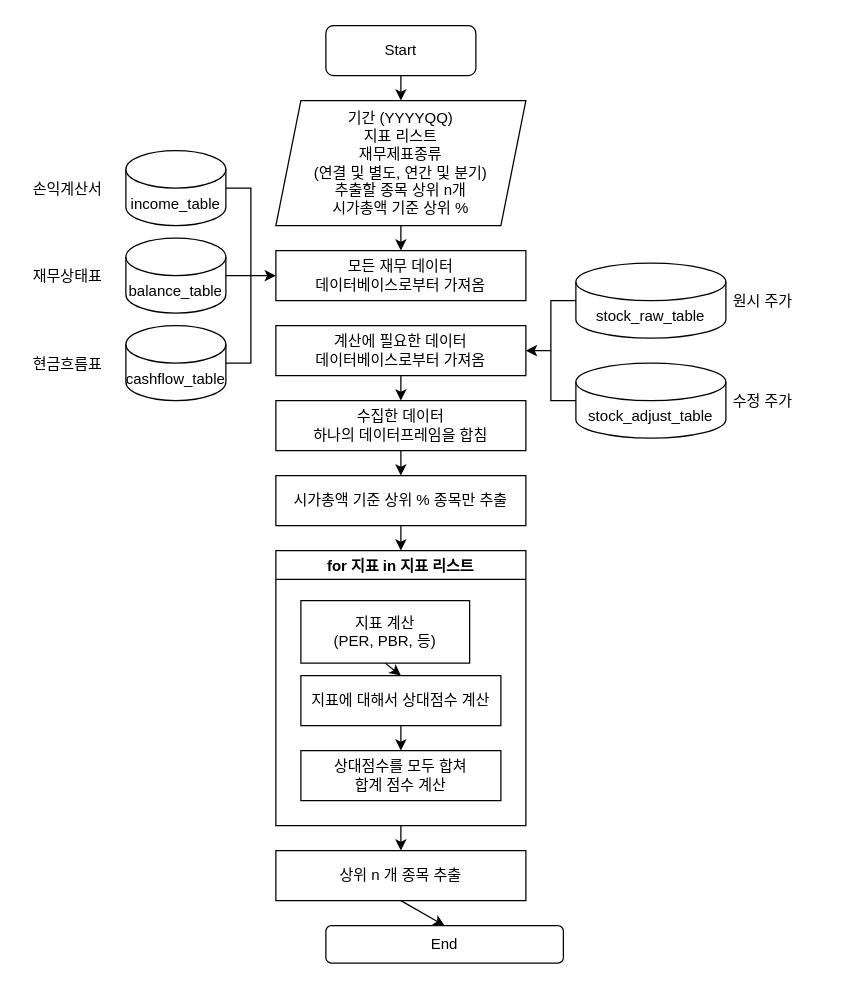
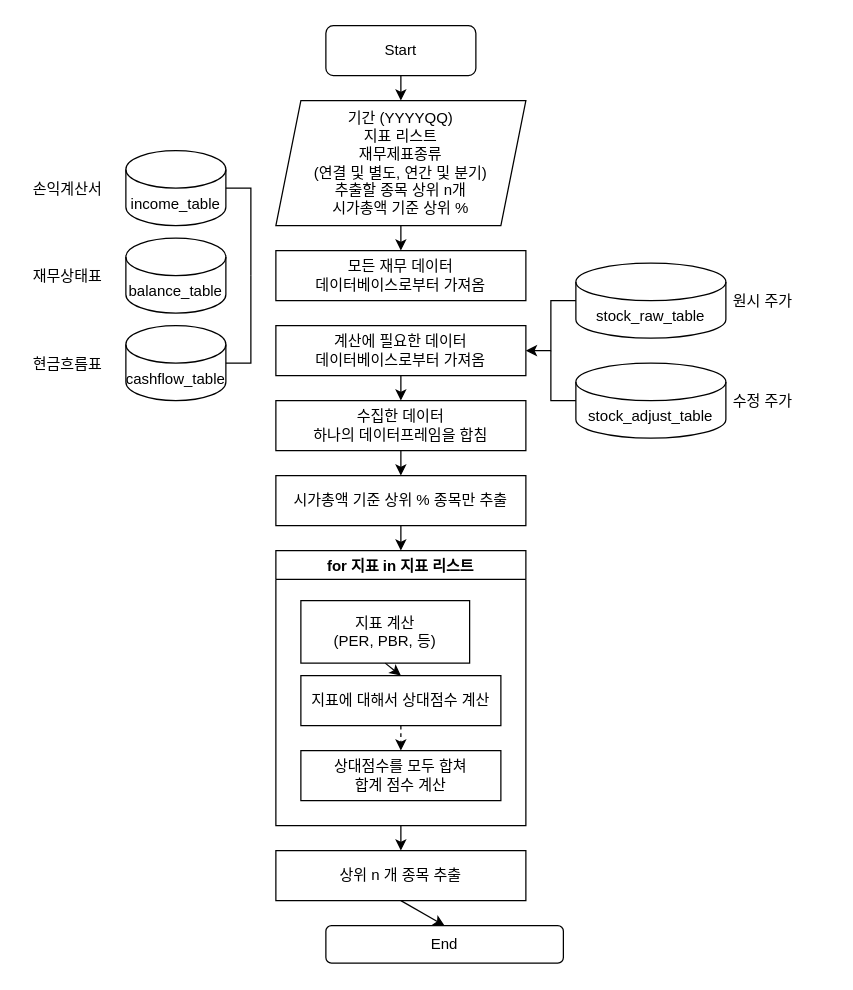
(247, 276) -> none
(401, 735) -> (401, 735)
